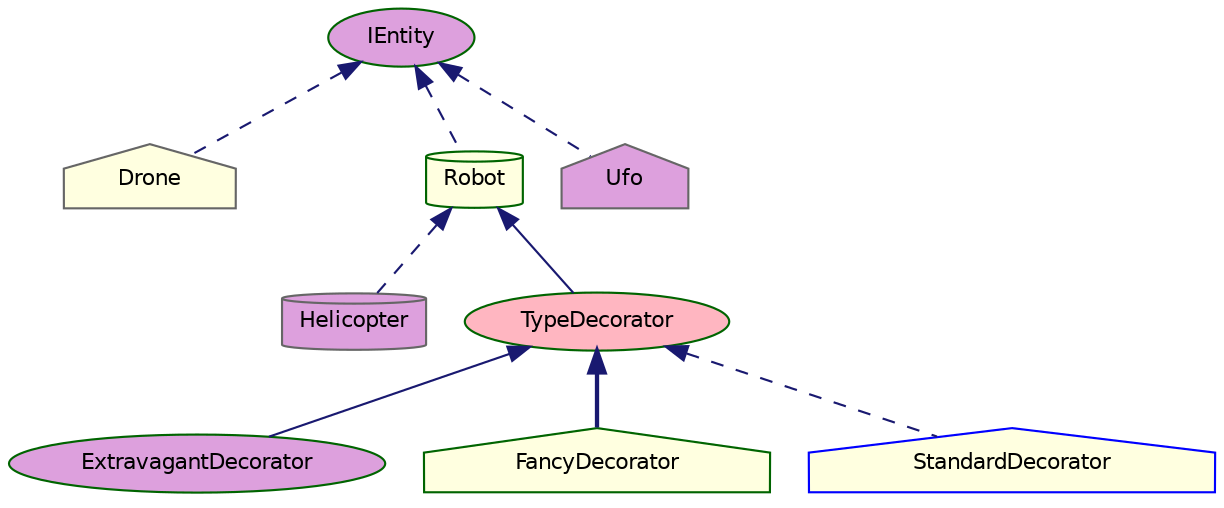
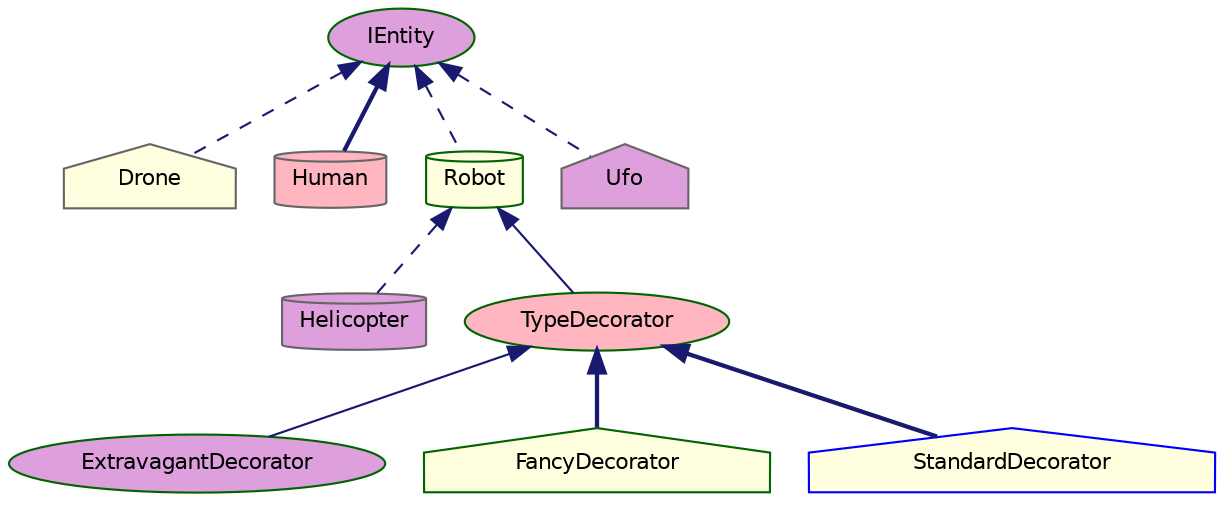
none -> (330, 180)
(812, 395) -> (812, 395)
